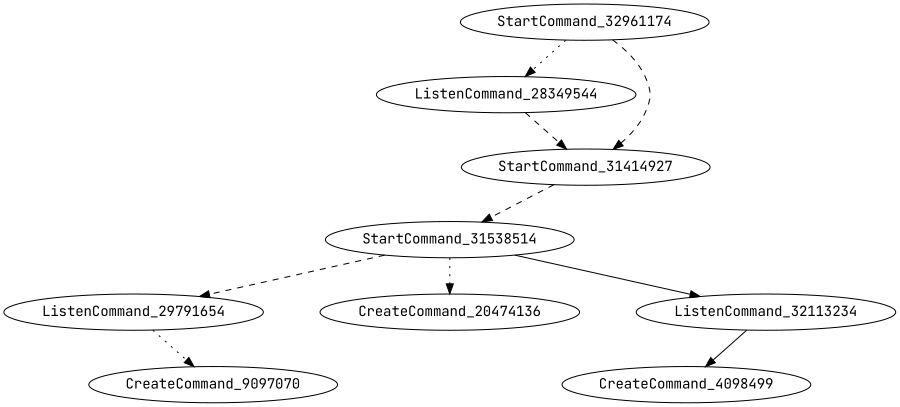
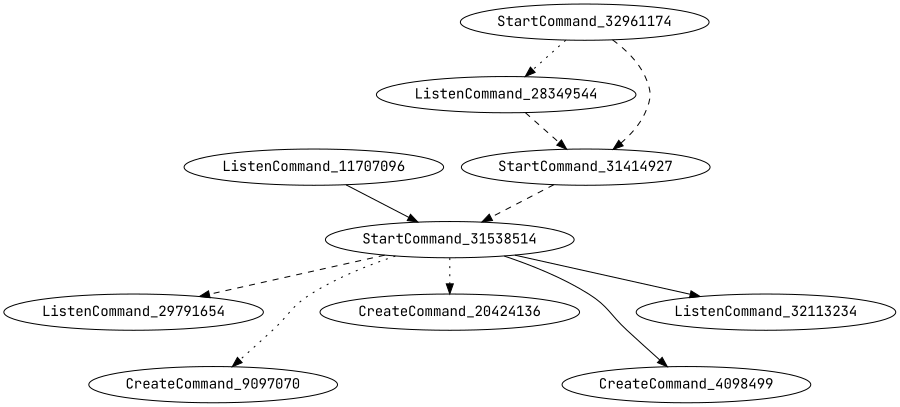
none -> (314, 167)
(450, 312) -> (450, 312)
(170, 345) -> (309, 295)
(730, 345) -> (591, 295)
